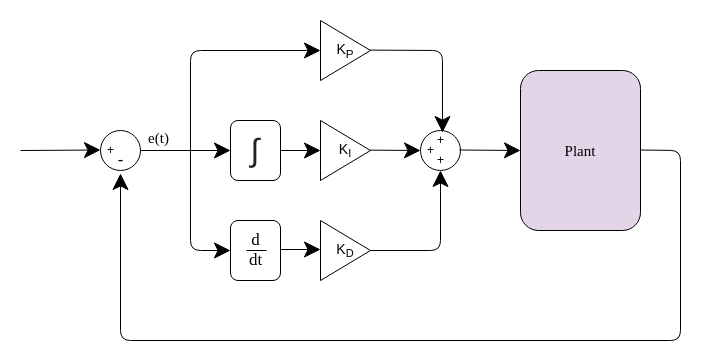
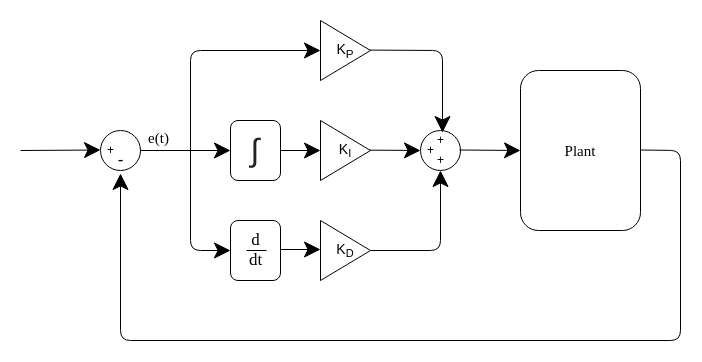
(581, 151) -> (581, 151)
